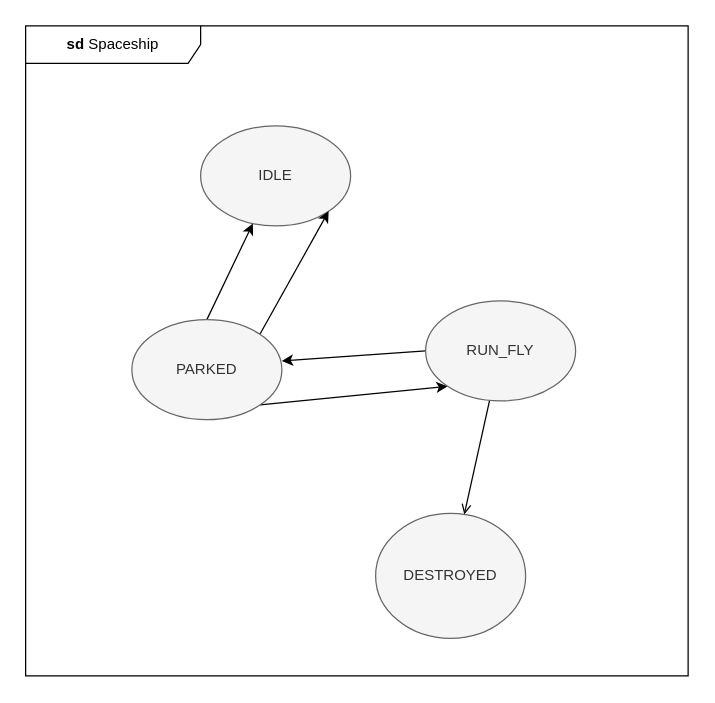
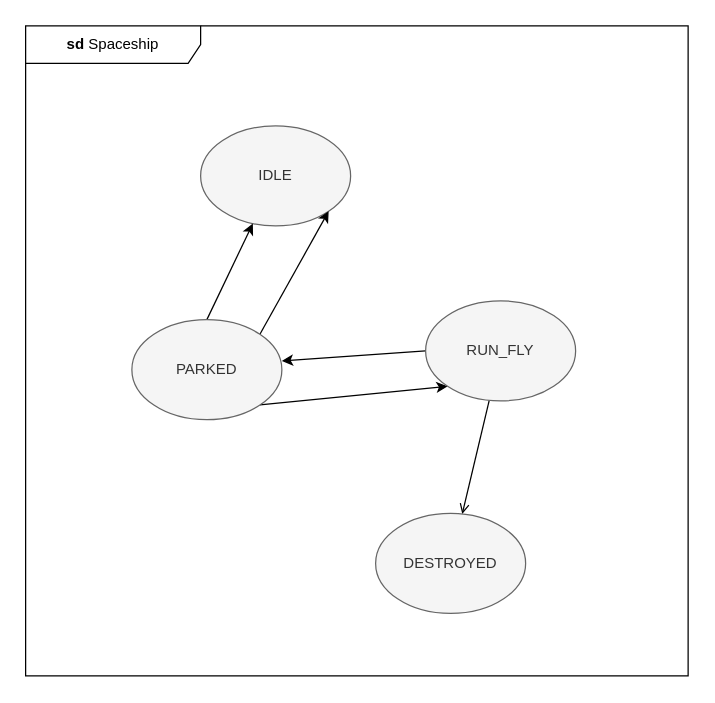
(451, 576) -> (451, 563)
